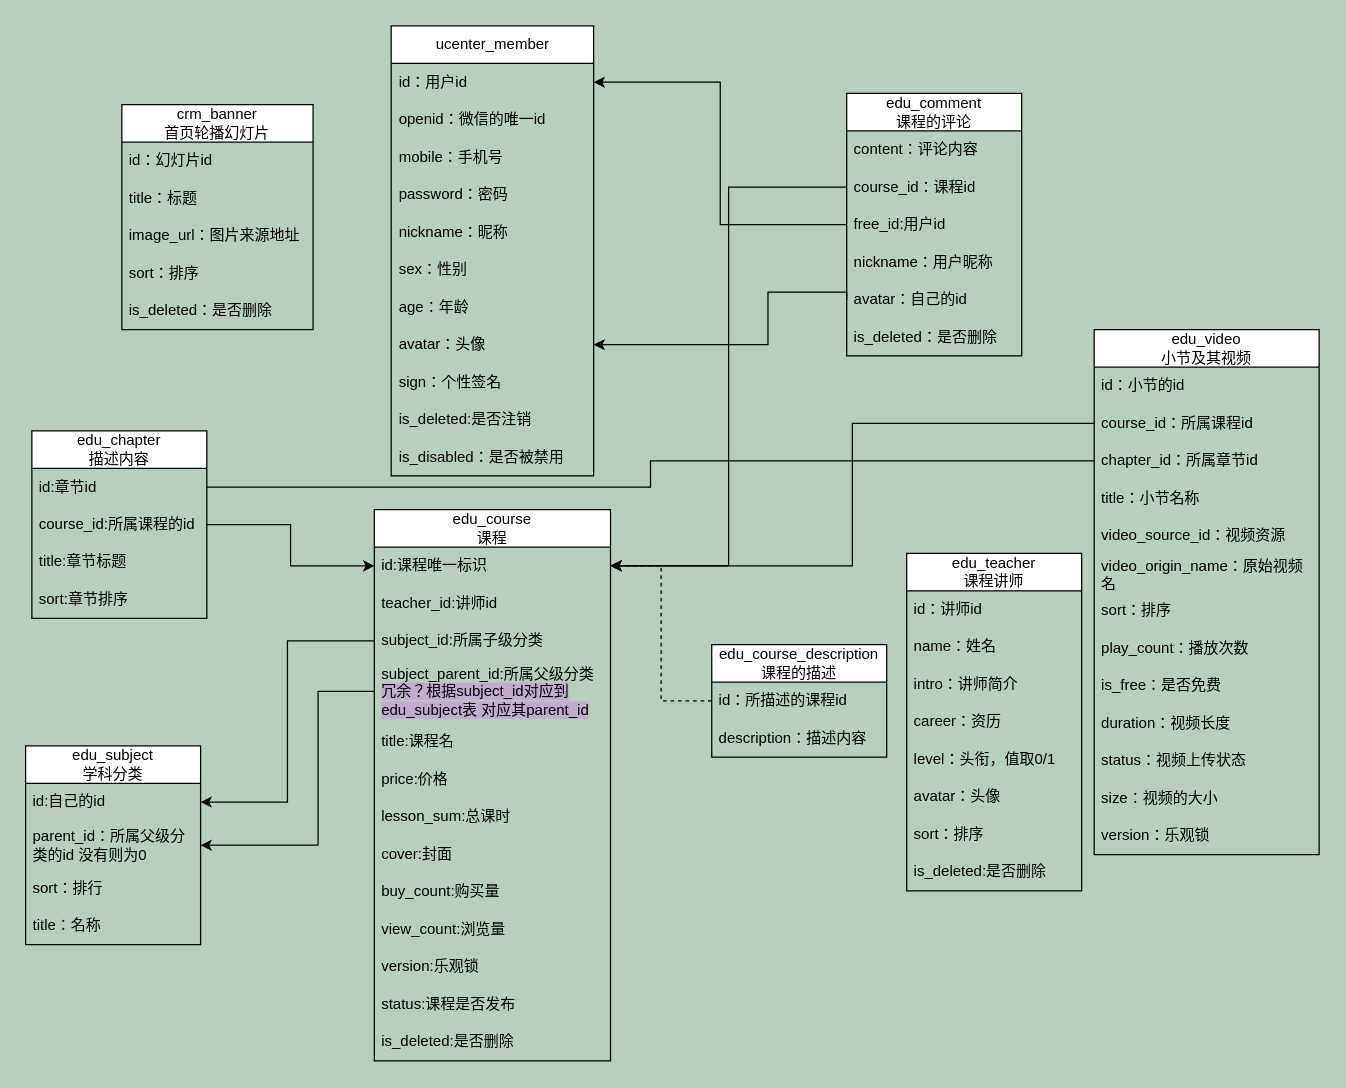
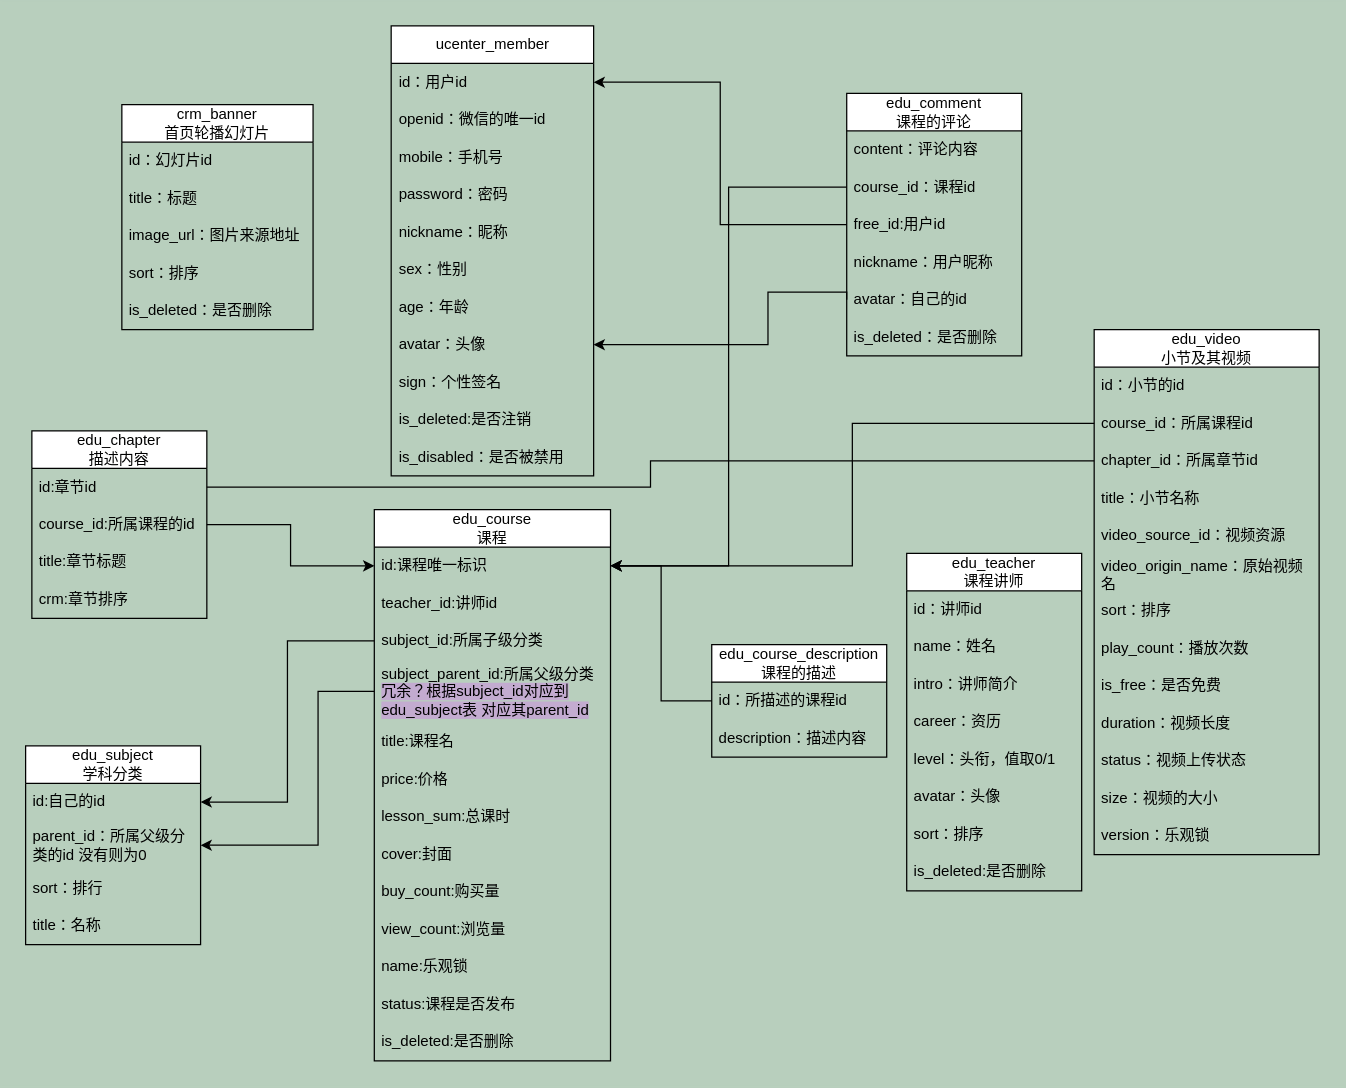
(88, 599) -> (84, 599)
(661, 658) -> (661, 658)
(434, 967) -> (423, 967)
